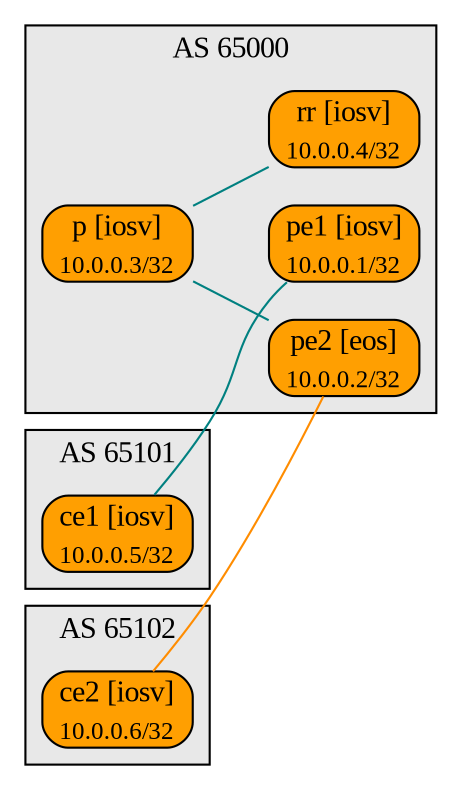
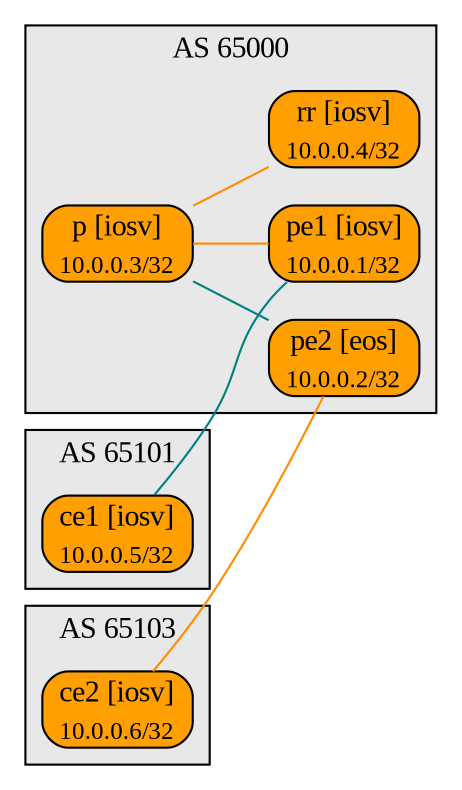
(231, 186) -> (231, 186)
none -> (231, 244)
(118, 630) -> (118, 630)
